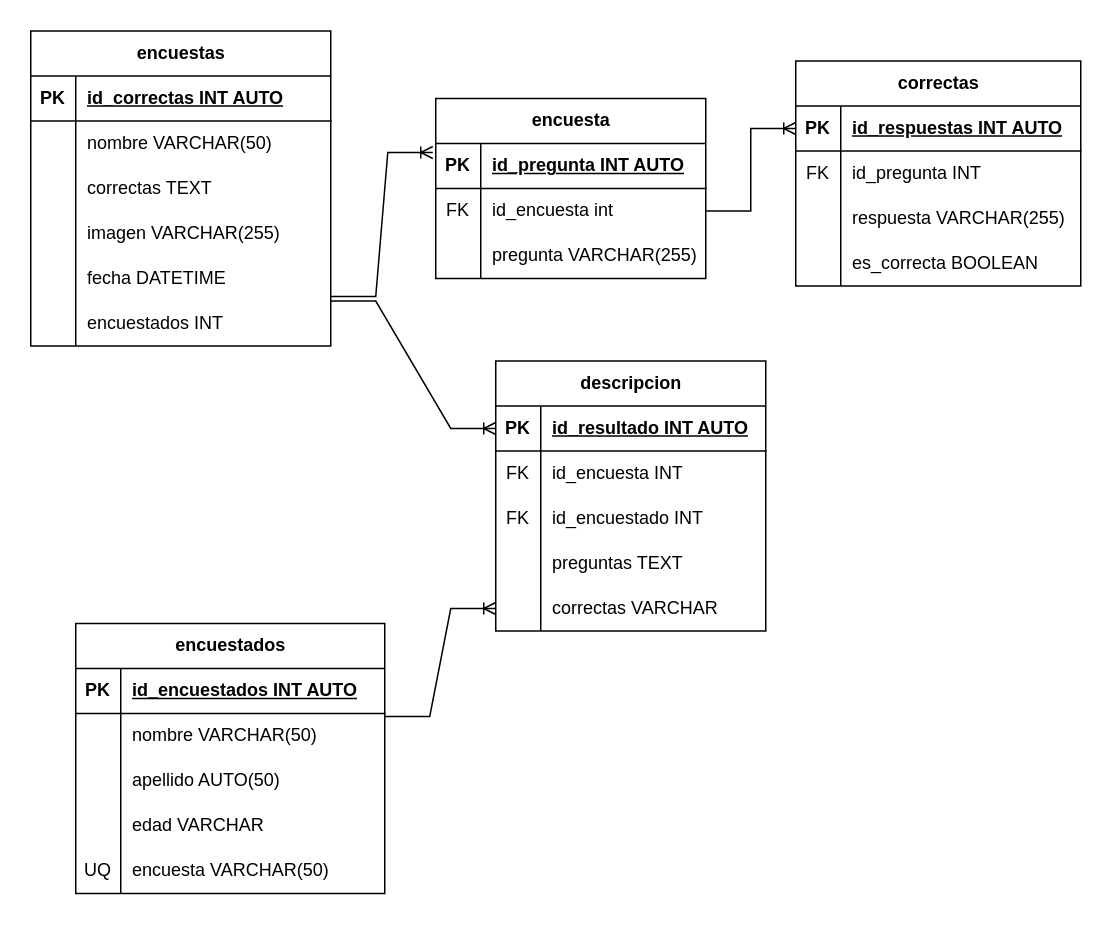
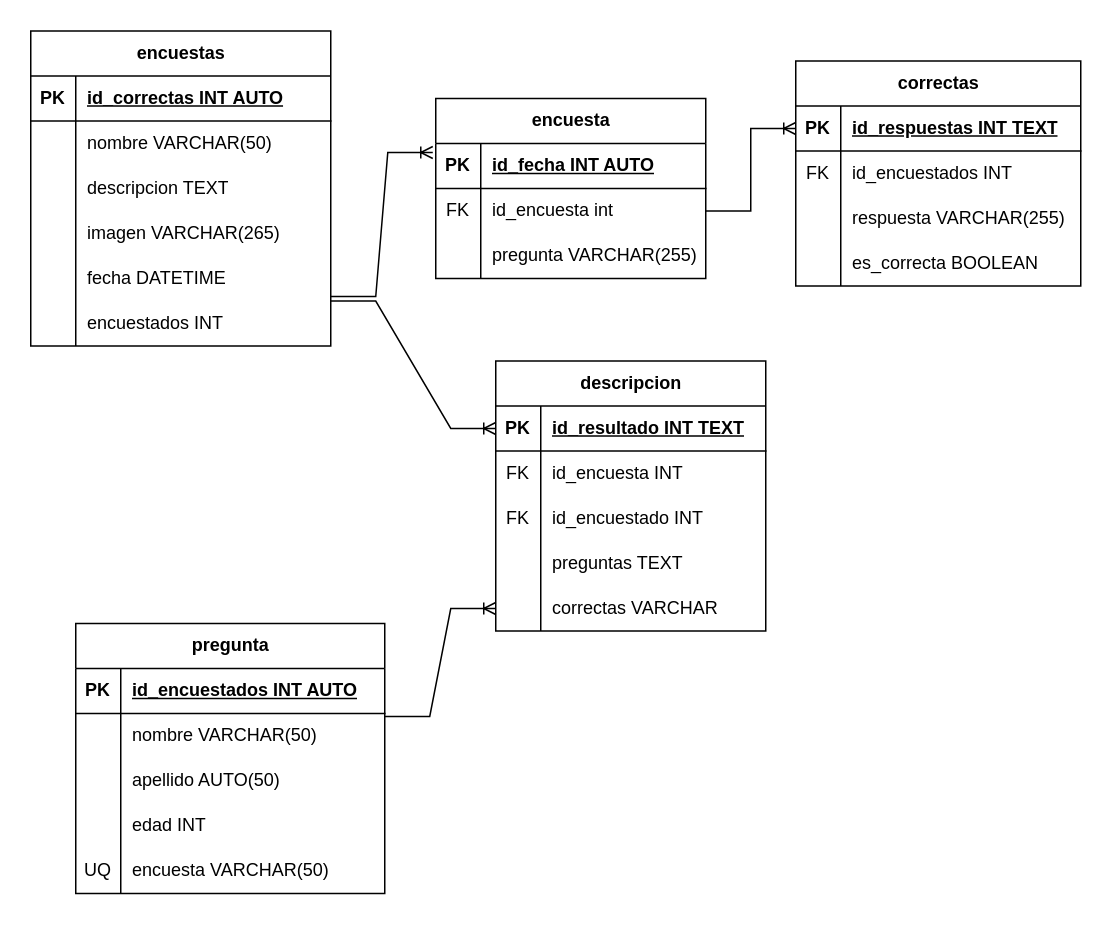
(957, 128) -> (957, 128)
(587, 166) -> (571, 166)
(924, 173) -> (939, 173)
(156, 188) -> (161, 188)
(179, 233) -> (179, 233)
(649, 428) -> (649, 428)
(231, 646) -> (231, 646)
(191, 826) -> (171, 826)
